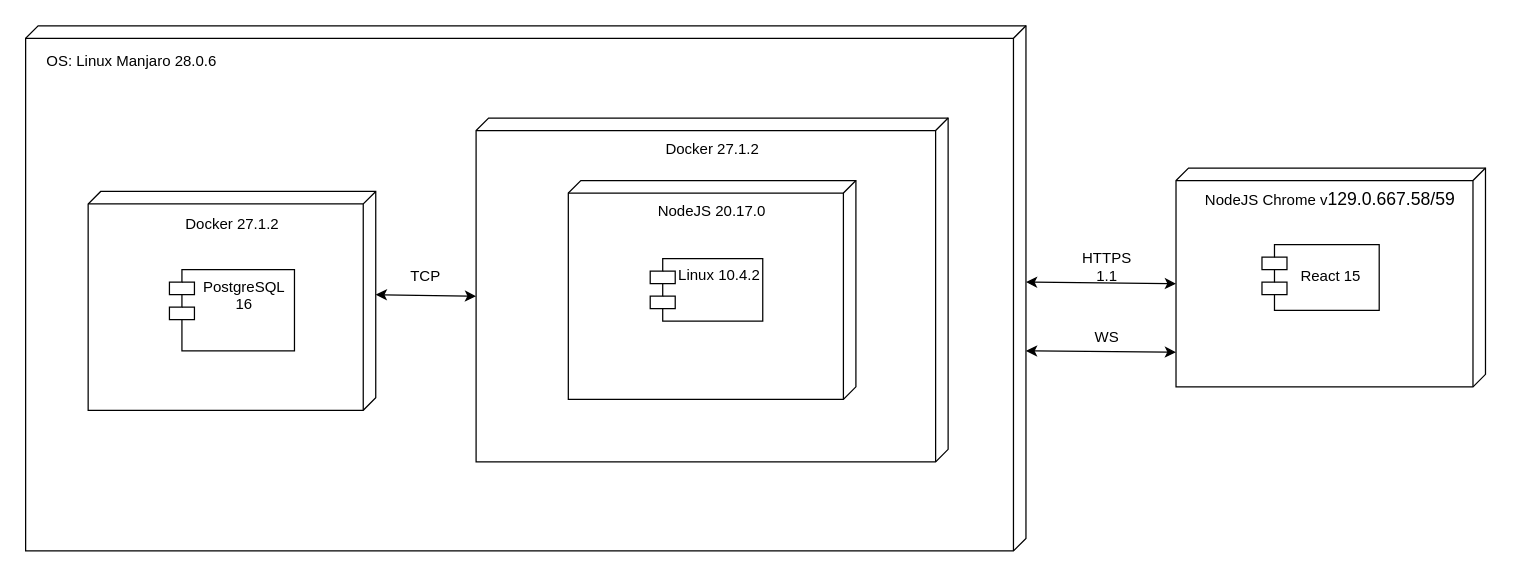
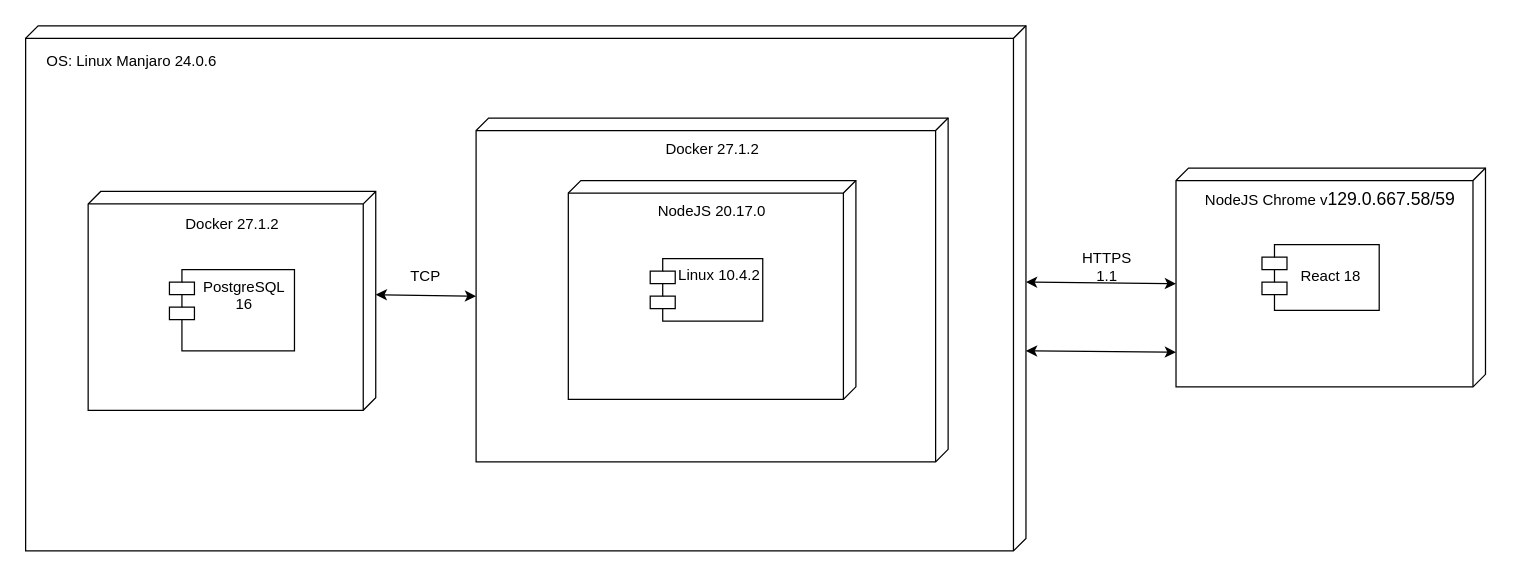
(132, 62) -> (132, 62)
(1331, 277) -> (1331, 277)
(1107, 337) -> none
